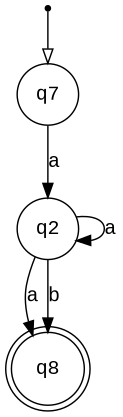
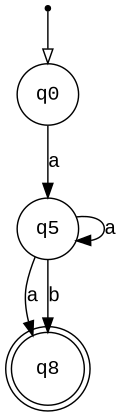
(48, 94) -> (48, 94)
(48, 229) -> (48, 229)
